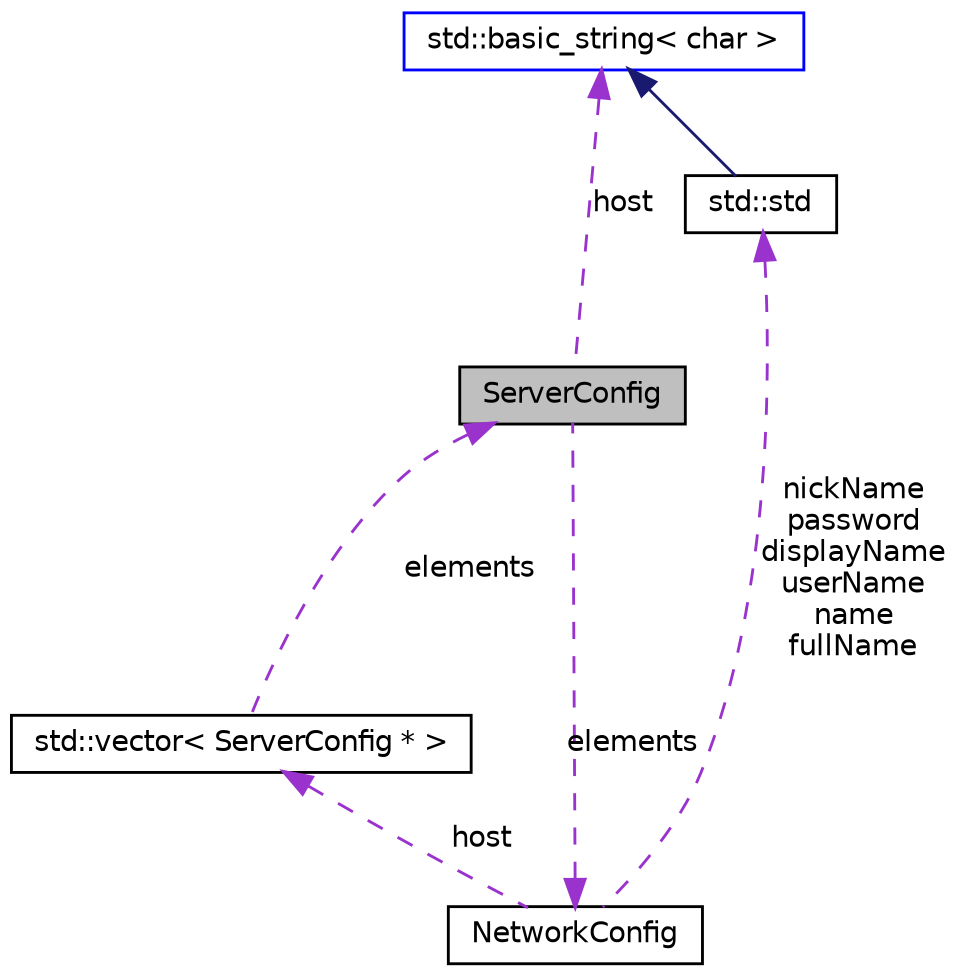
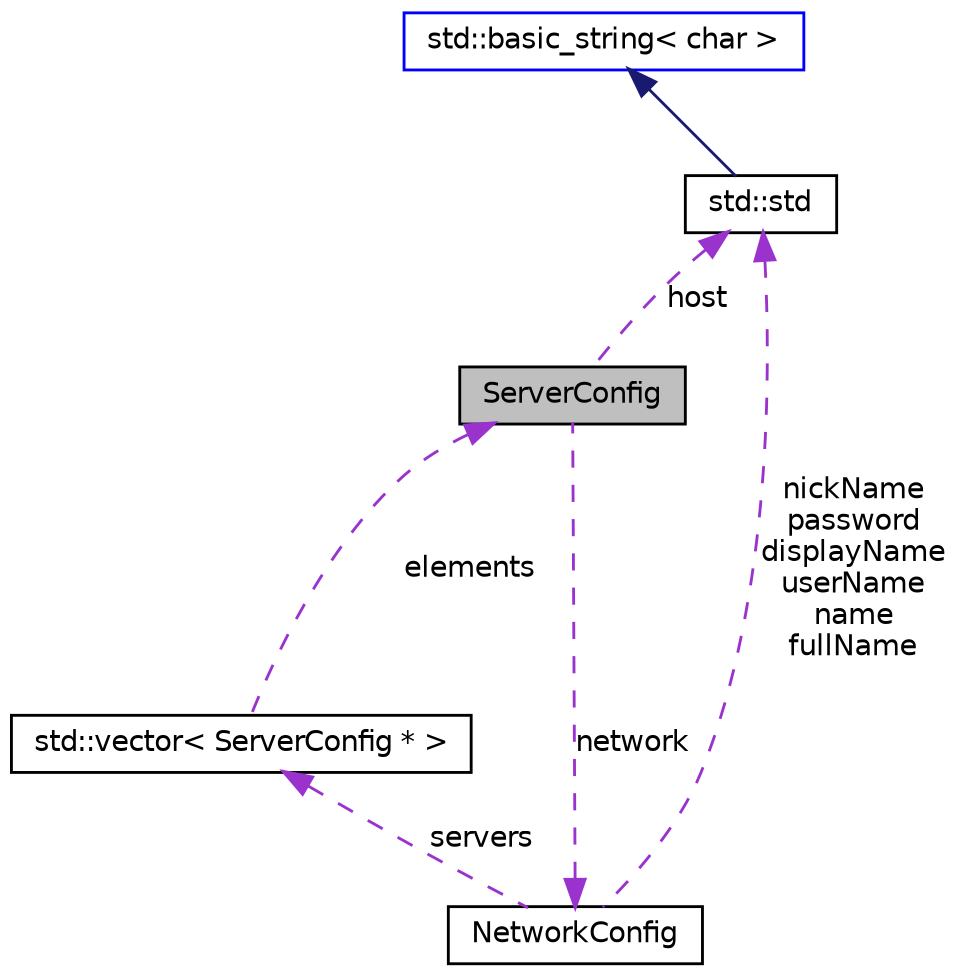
(587, 233) -> (646, 306)
(633, 744) -> (633, 744)
(483, 840) -> (483, 840)
